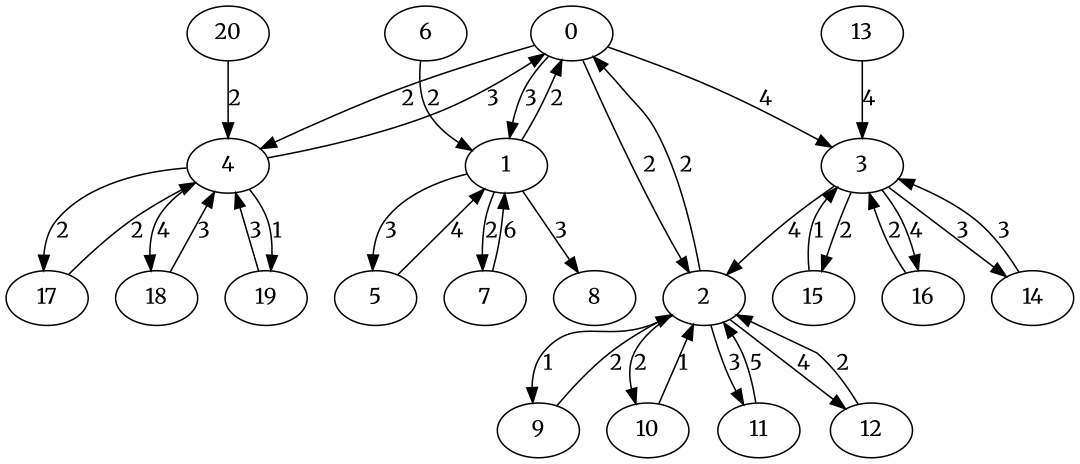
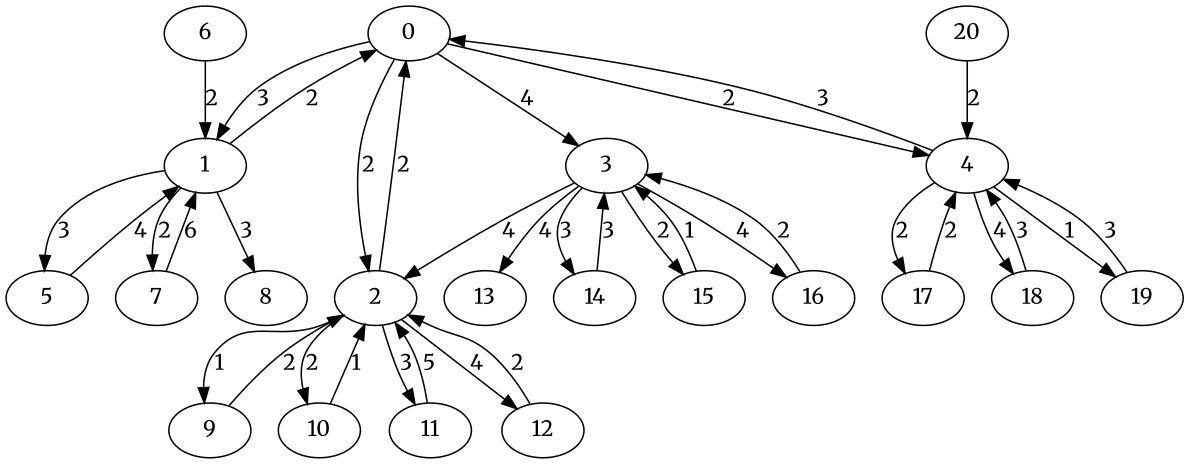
(862, 92) -> (540, 219)
